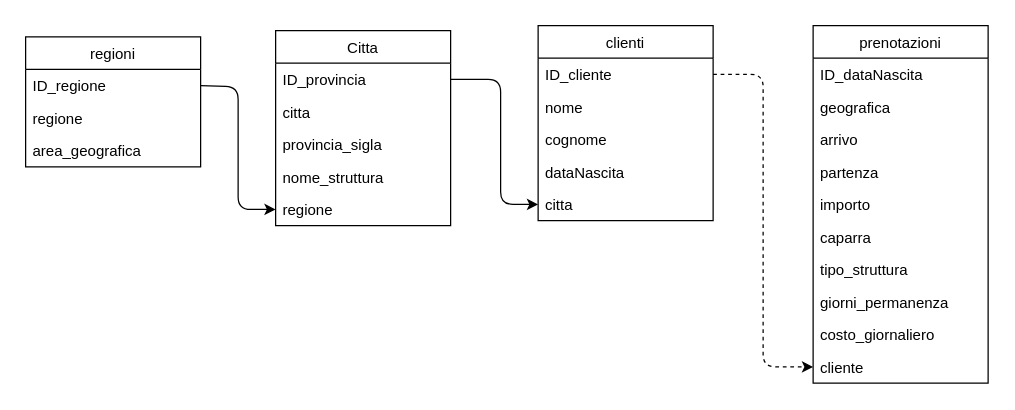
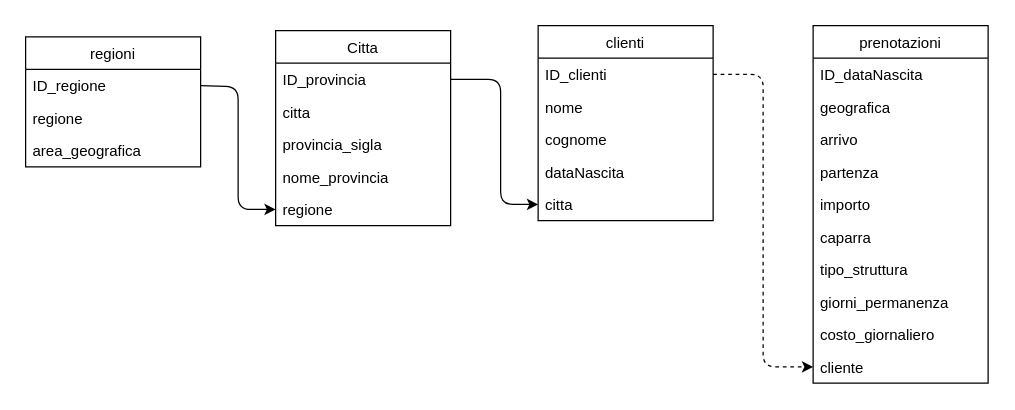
(583, 75) -> (581, 75)
(341, 178) -> (337, 178)
